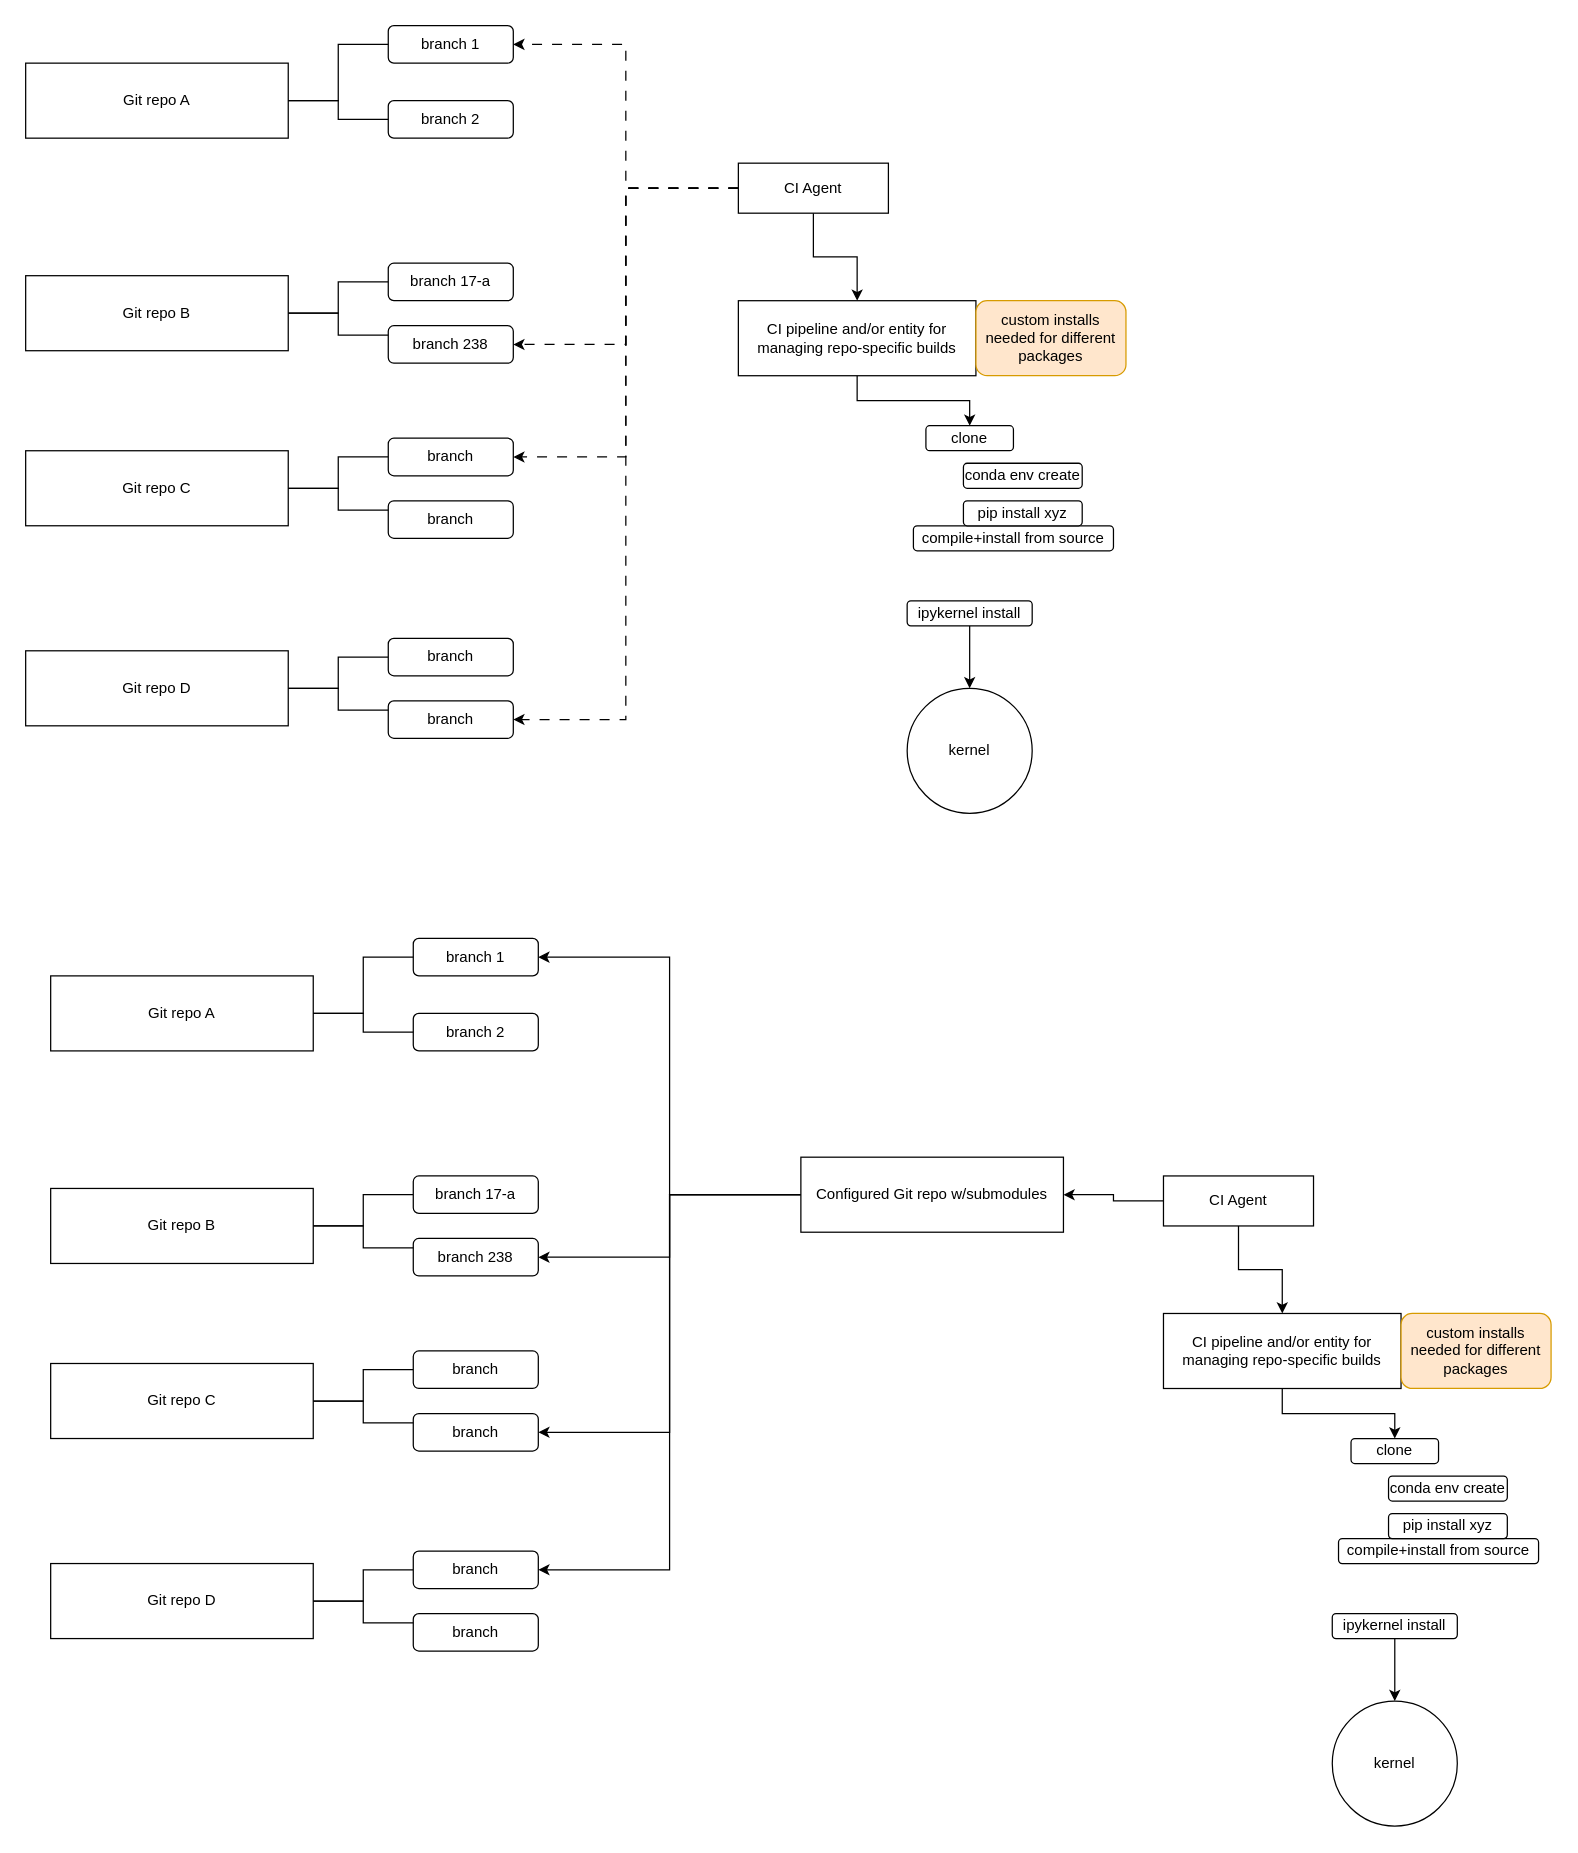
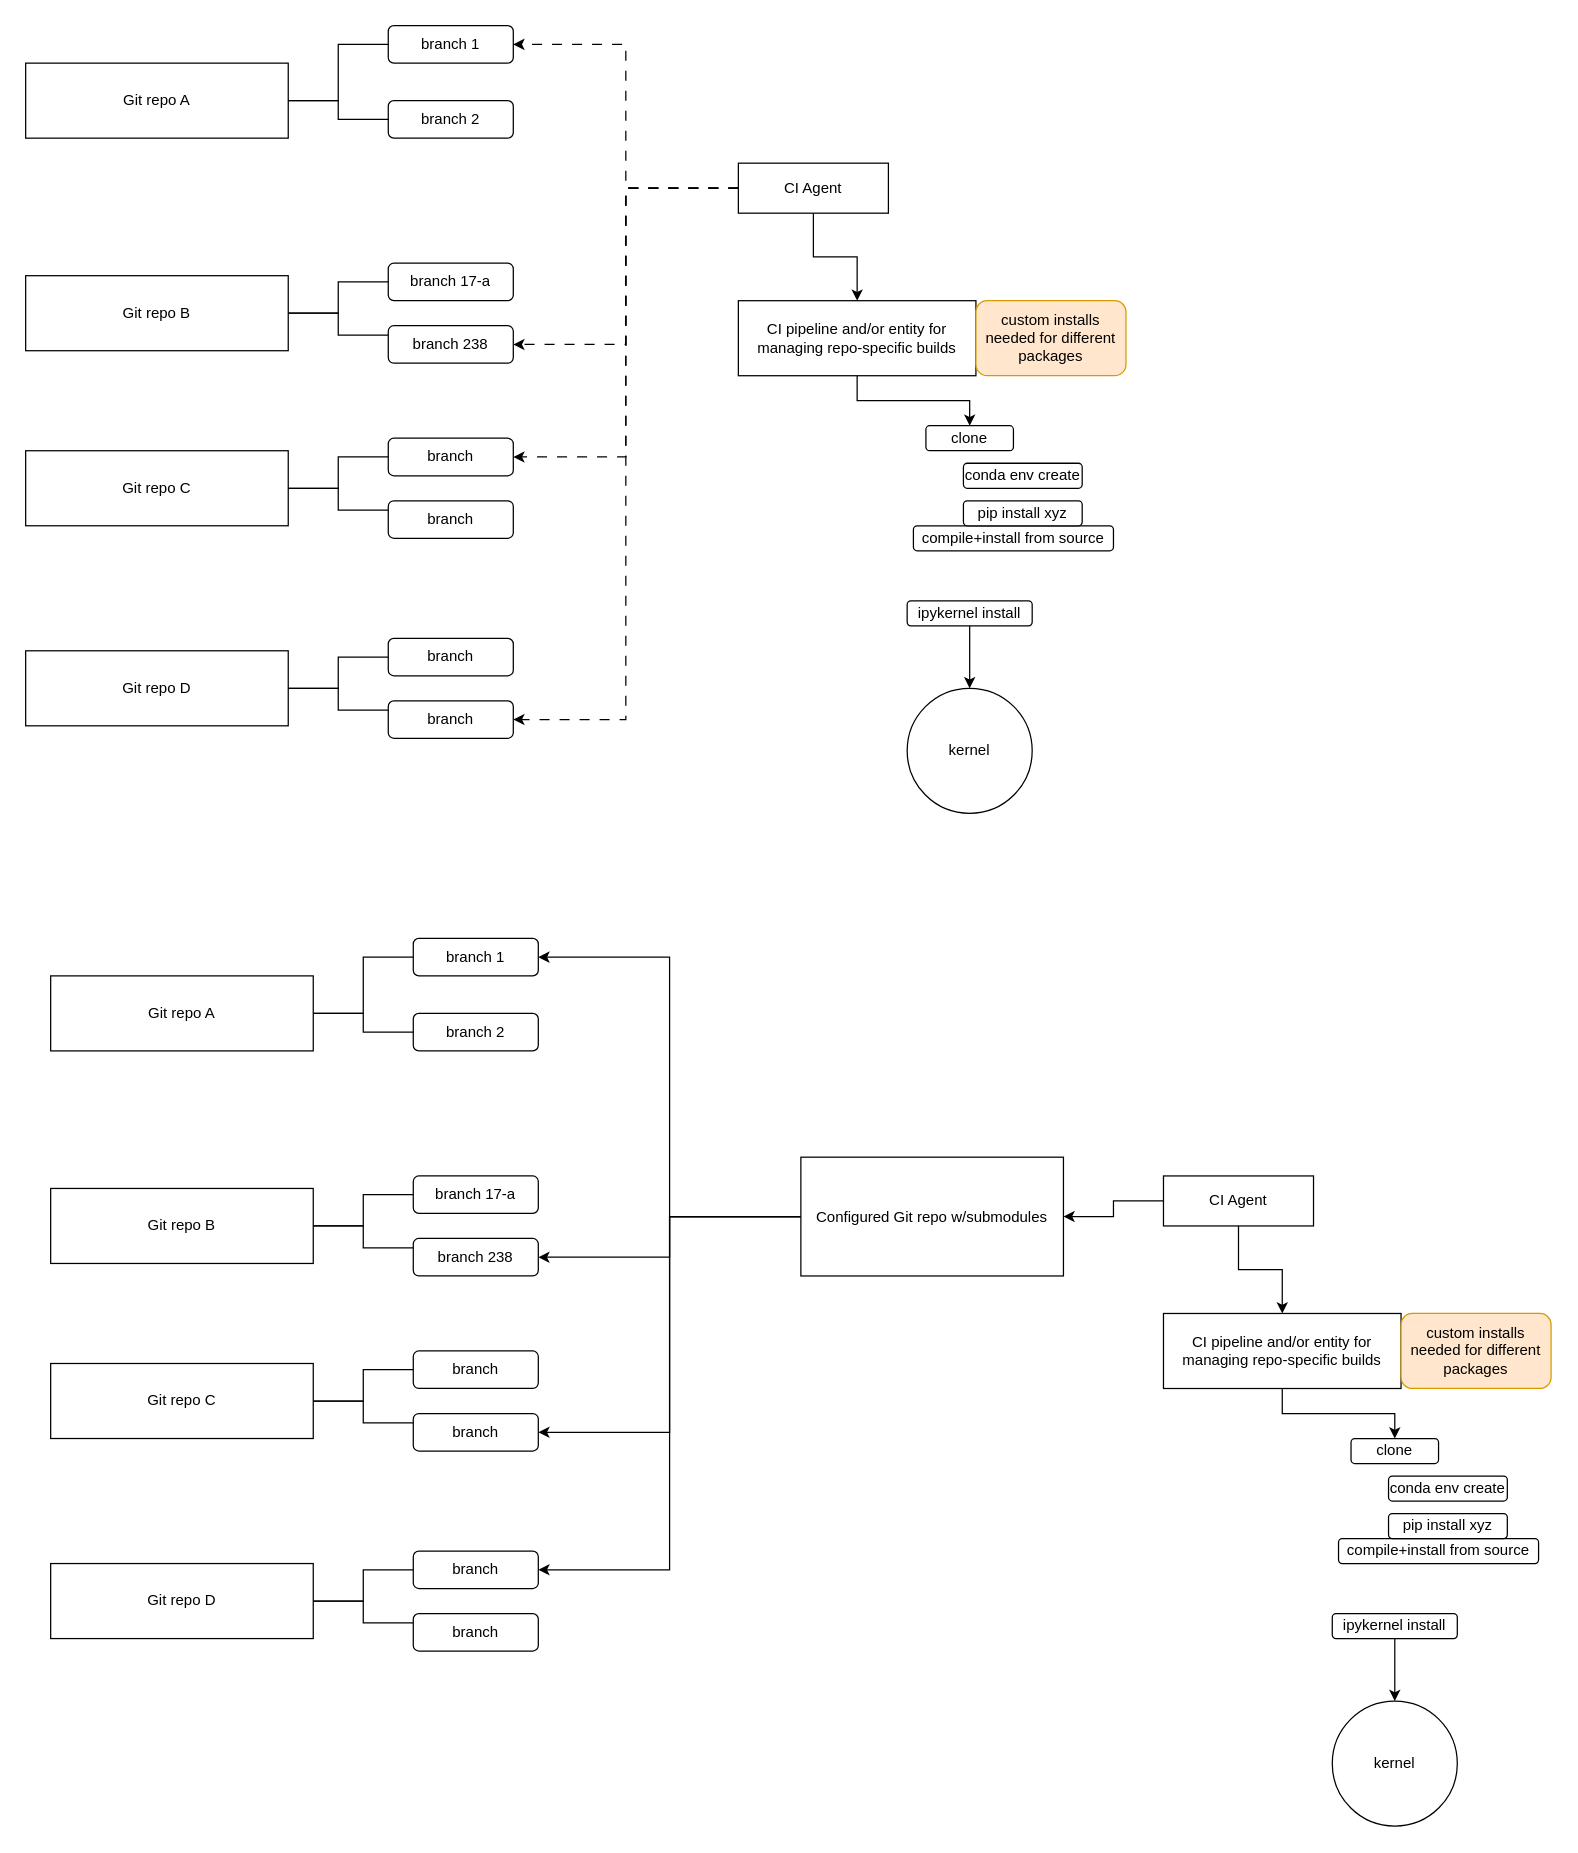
(932, 1194) -> (932, 1216)
